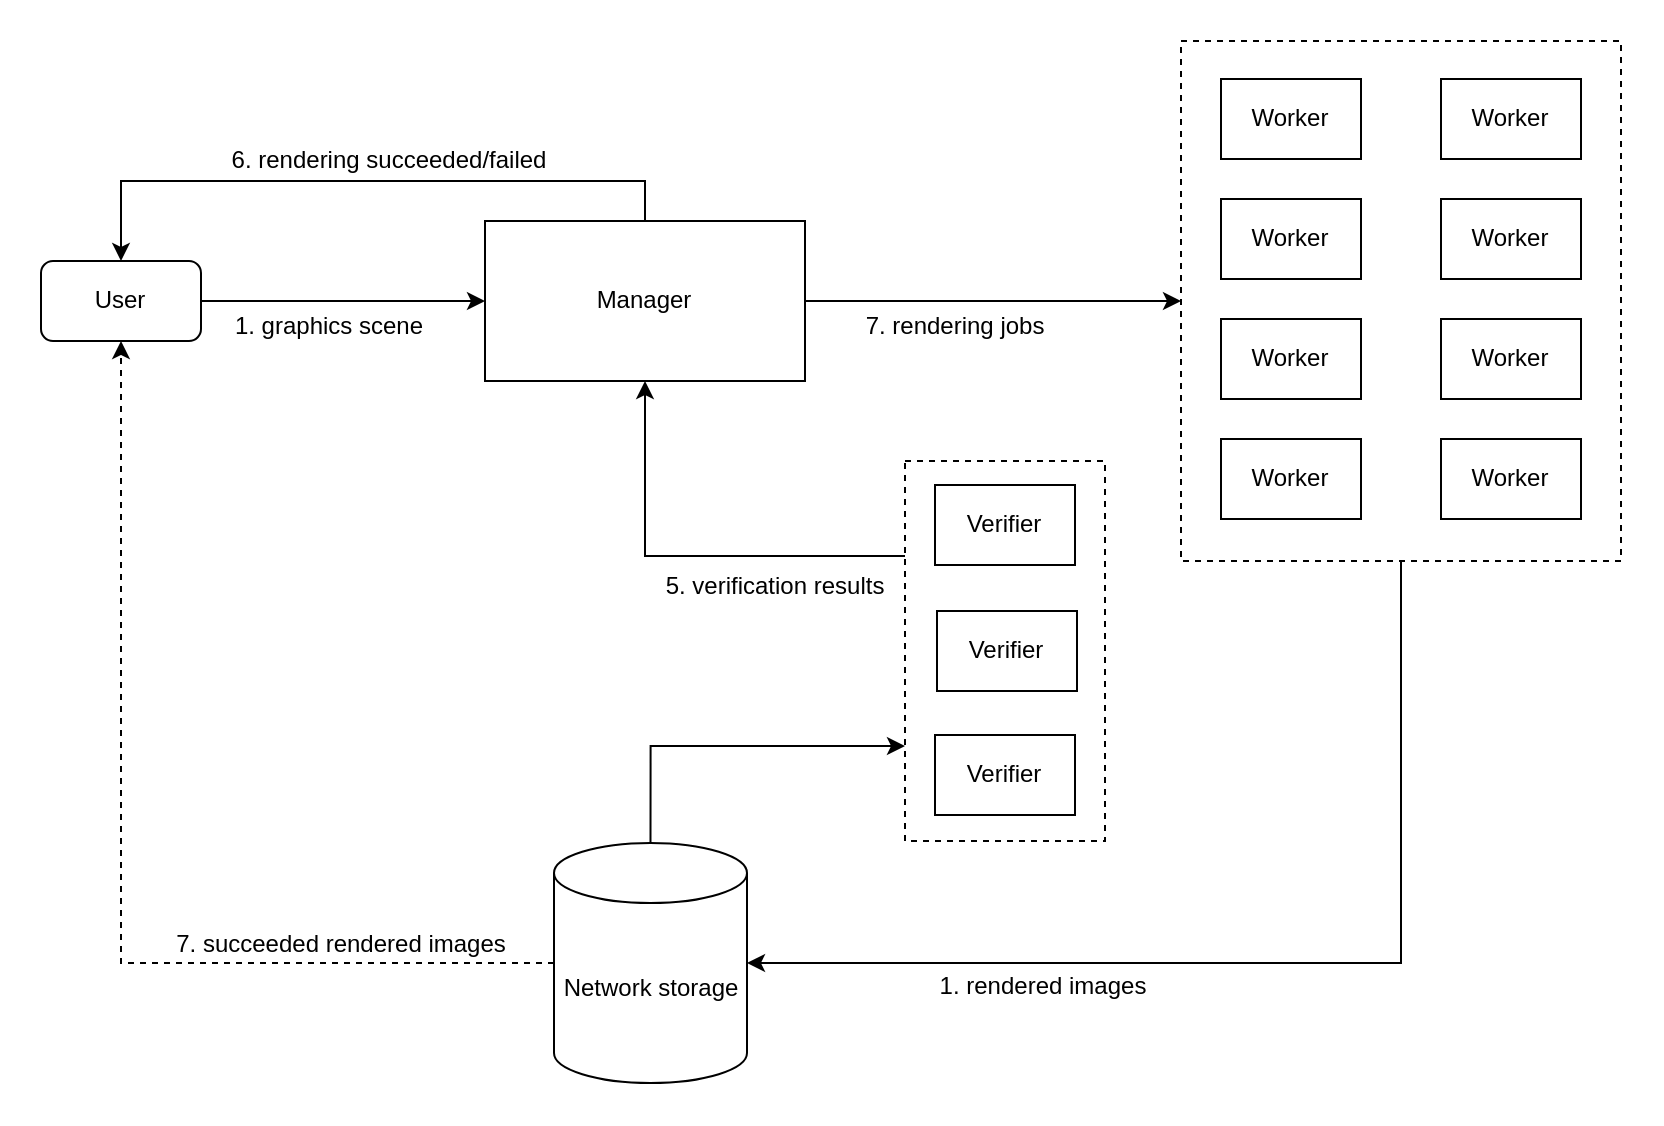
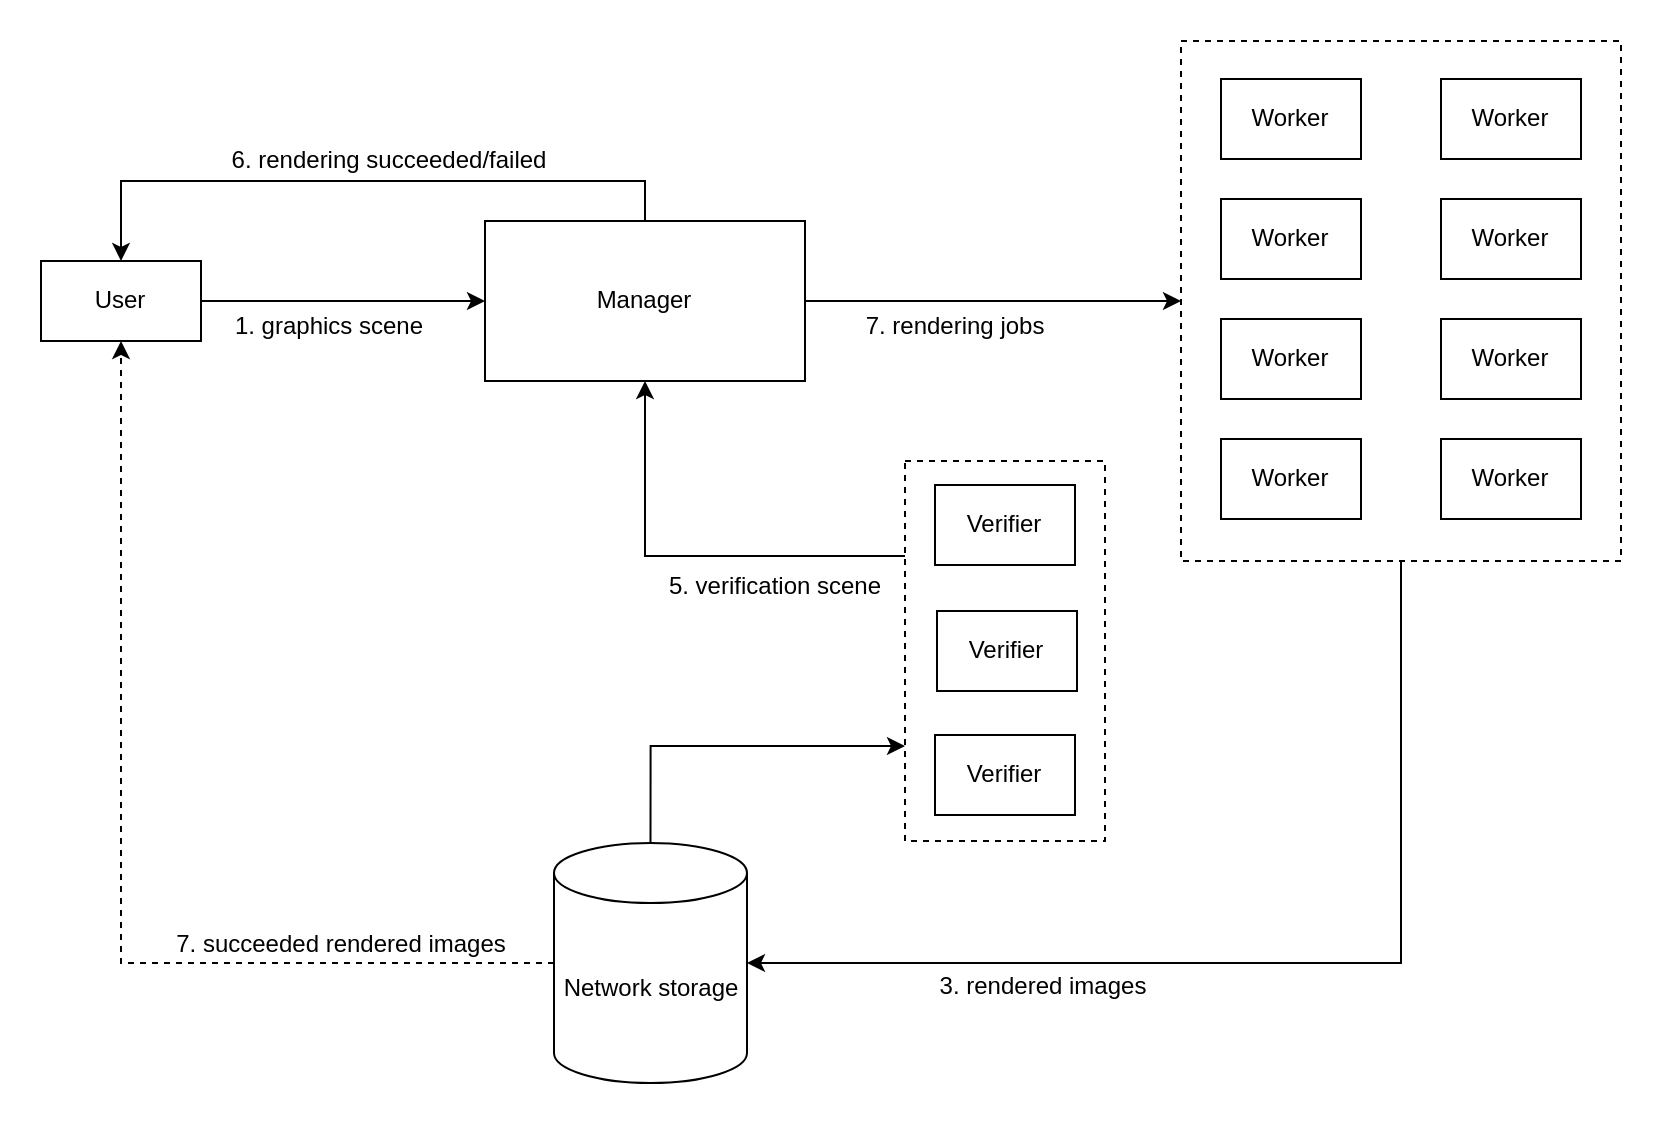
(121, 301) -> (121, 301)
(776, 587) -> (776, 587)
(1044, 987) -> (1044, 987)
